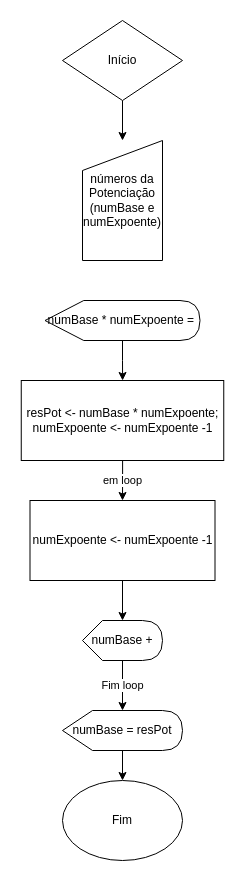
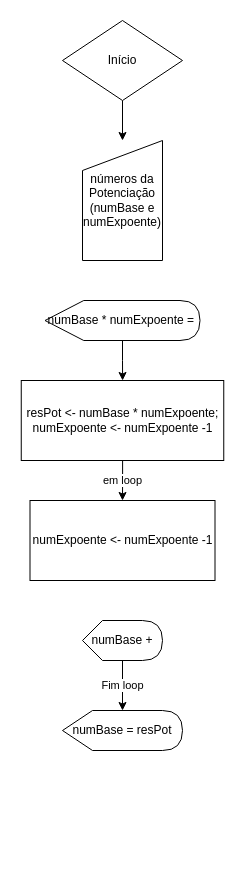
(123, 597) -> none
(123, 770) -> none
(123, 821) -> none
